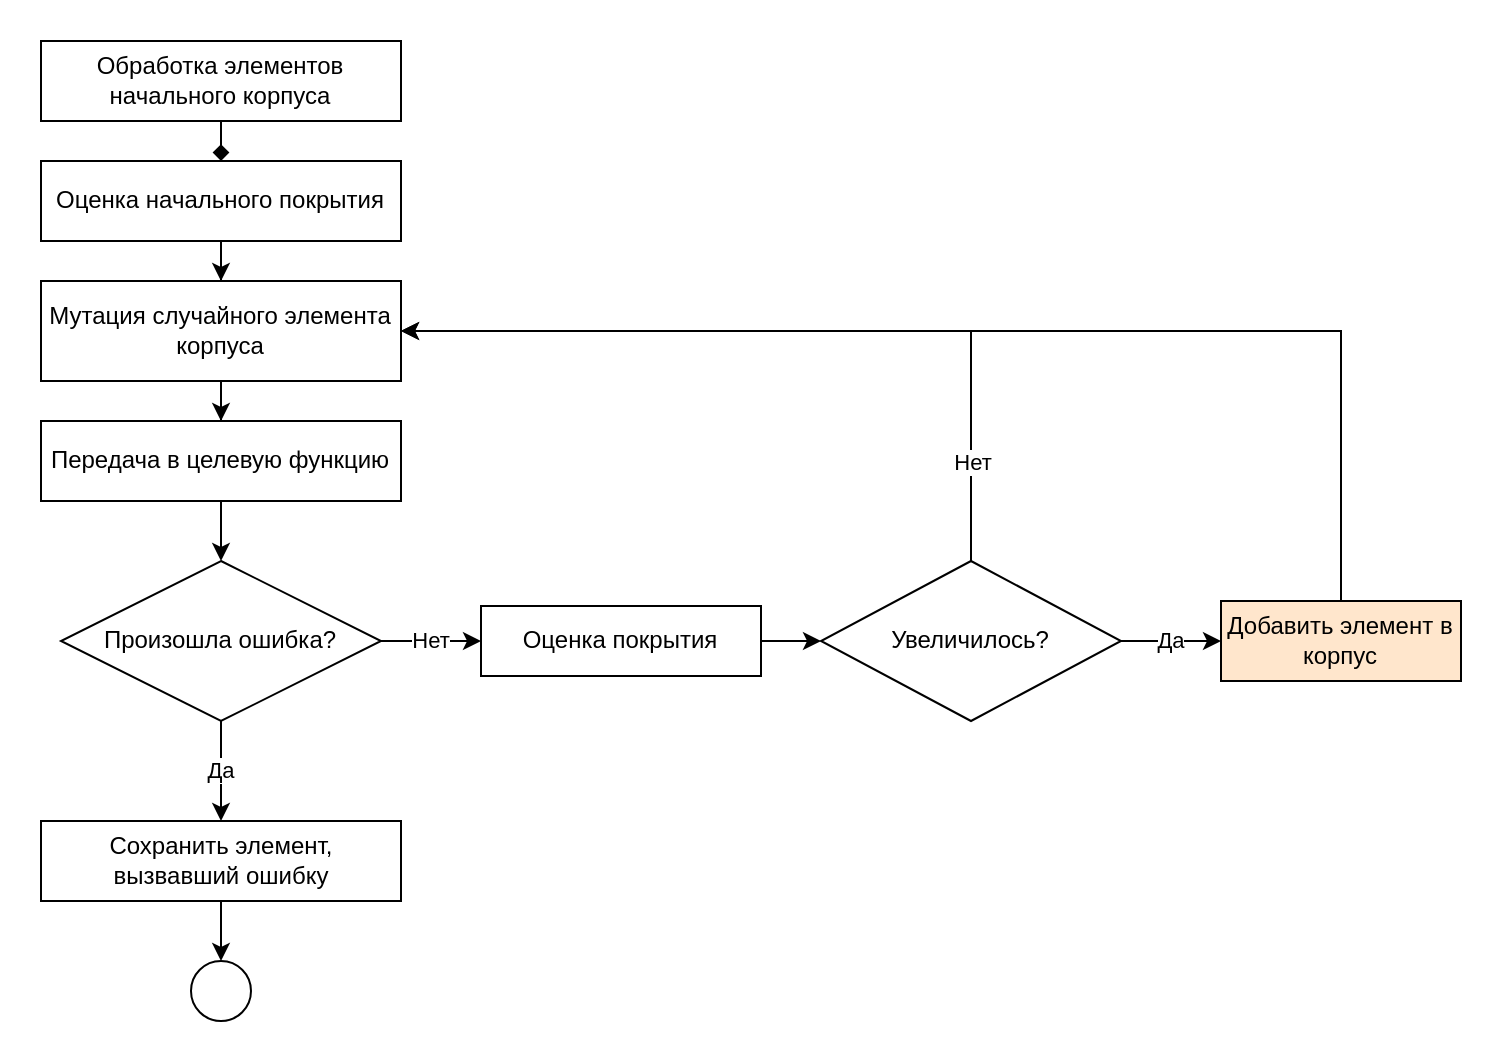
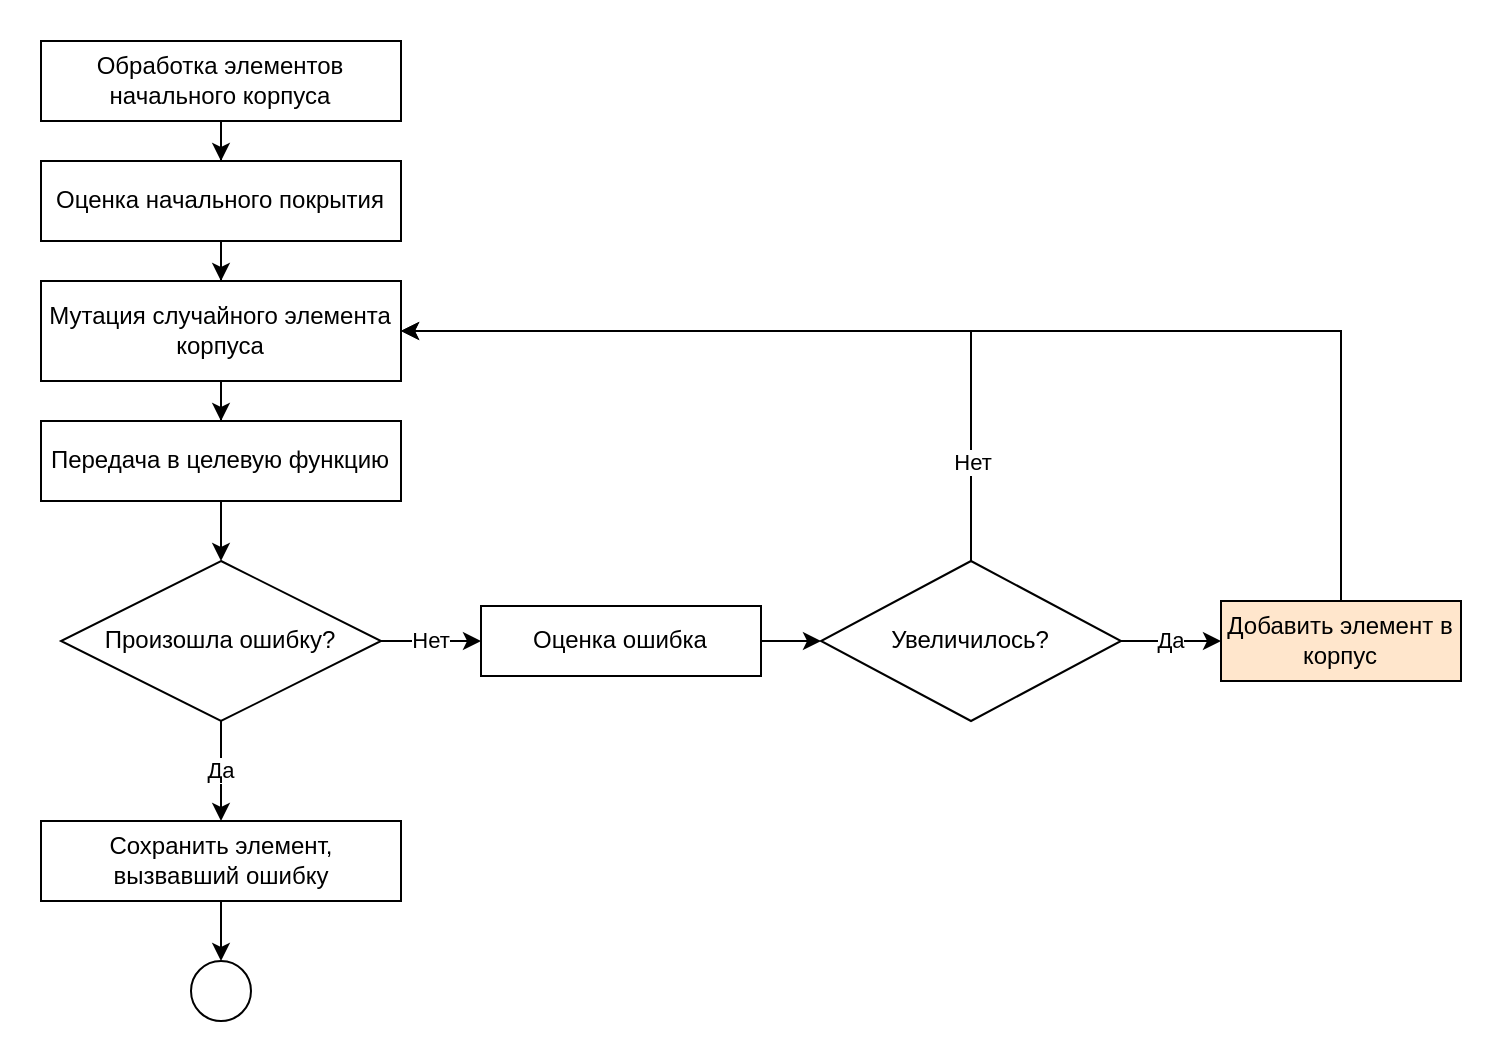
(221, 145) -> (221, 146)
(221, 641) -> (221, 641)
(621, 641) -> (621, 641)
